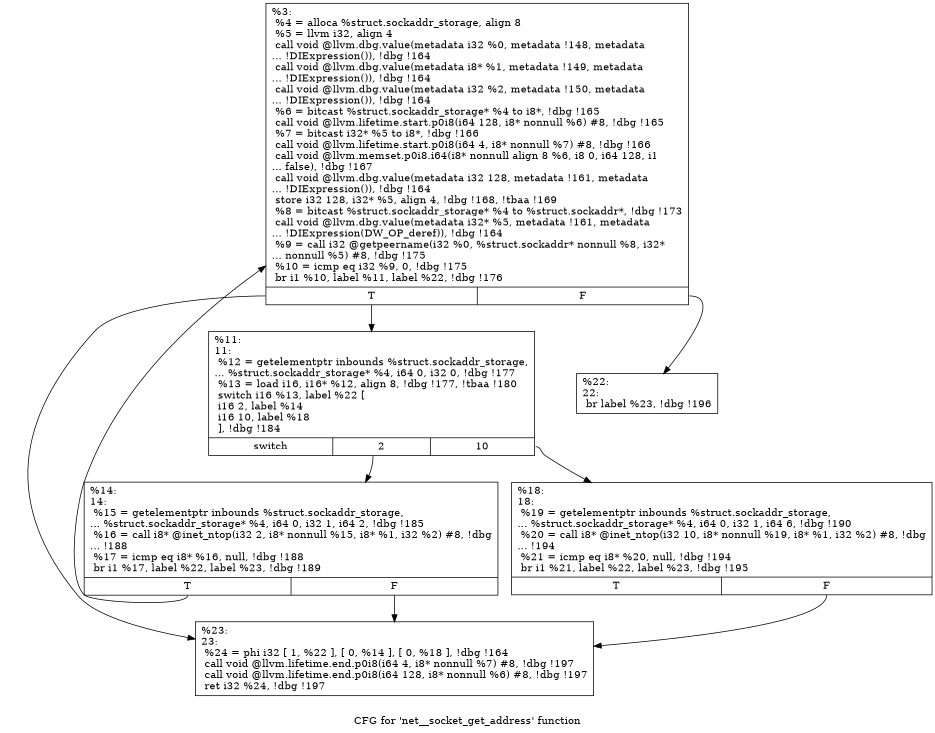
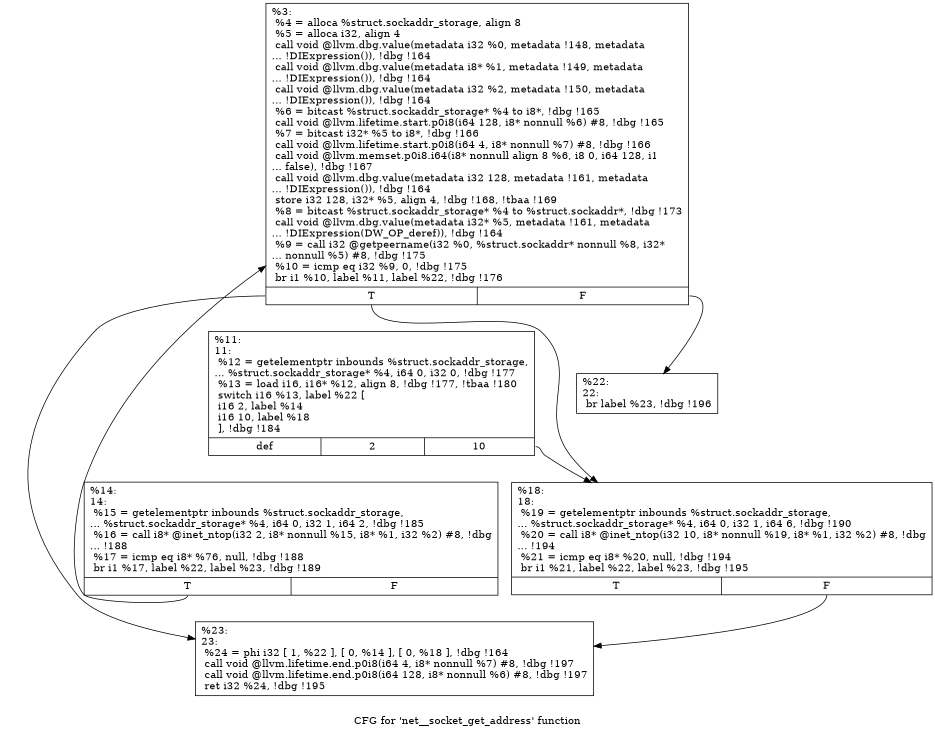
(332, 34) -> (336, 34)
(372, 315) -> (534, 328)
(271, 446) -> (265, 446)
(372, 466) -> none
(197, 557) -> (197, 557)
(395, 605) -> none
(264, 686) -> (264, 686)
